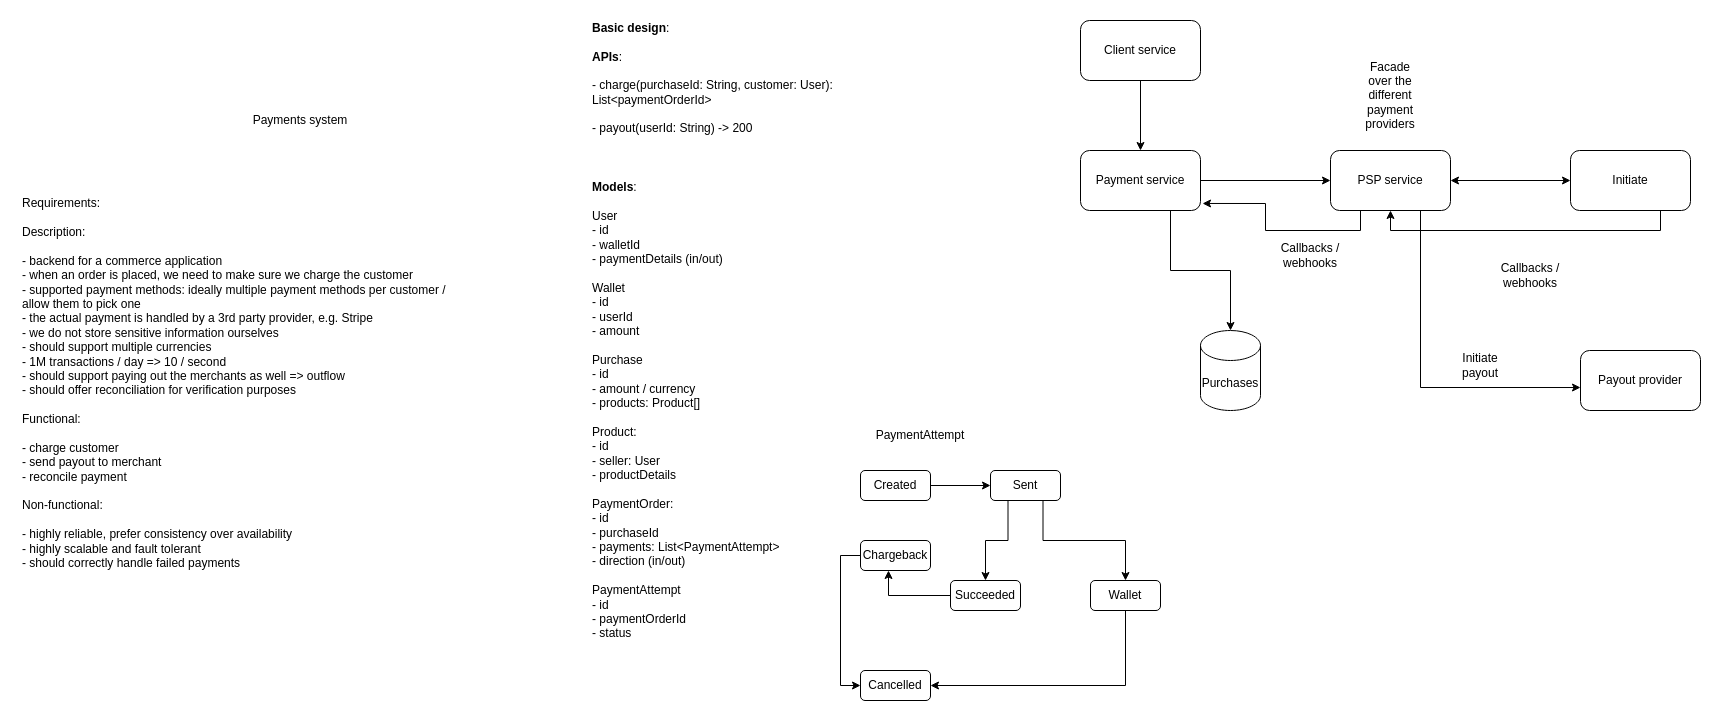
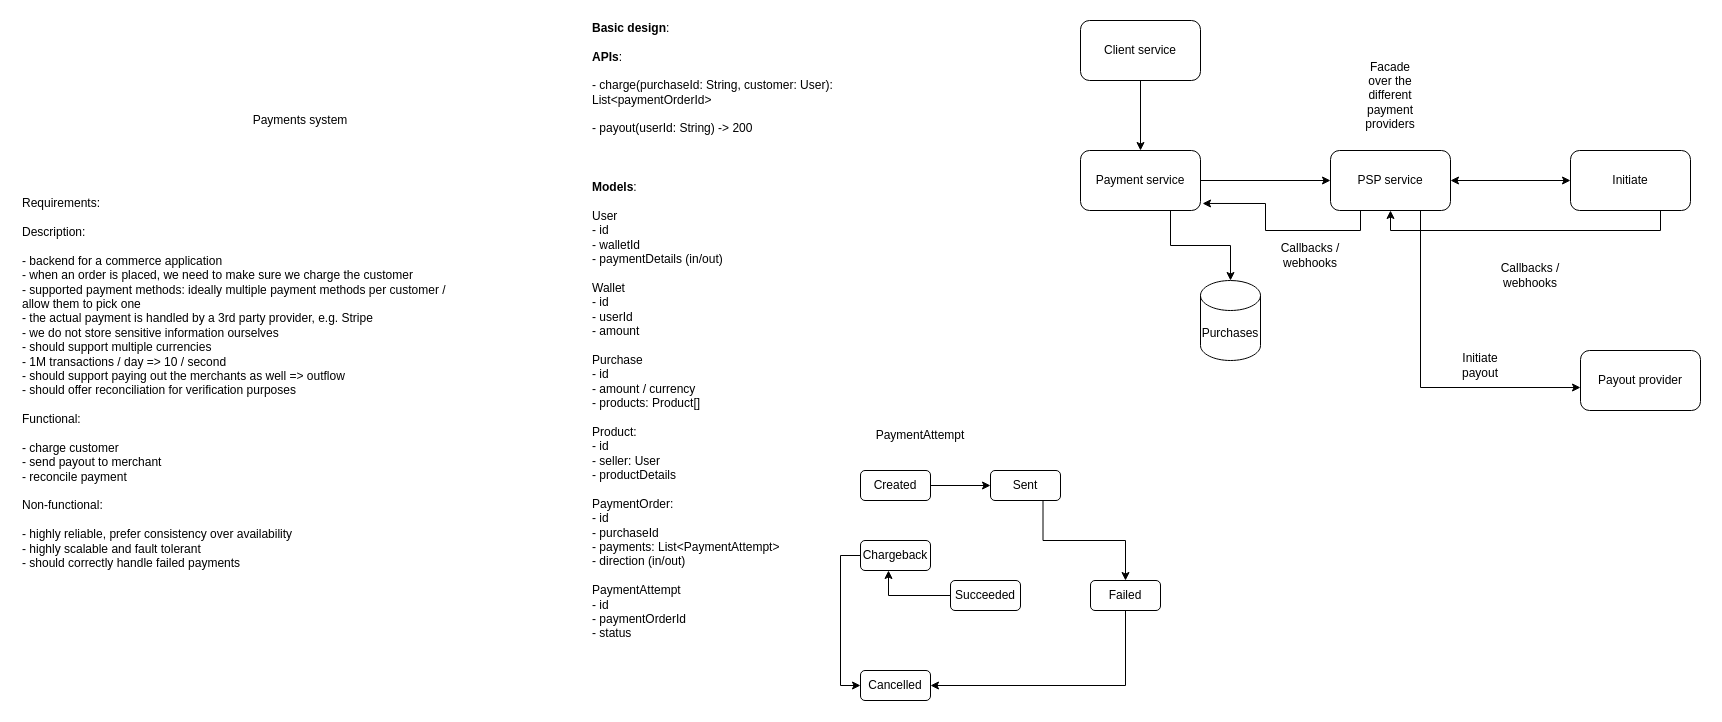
(1231, 371) -> (1231, 321)
(1001, 541) -> none
(1126, 596) -> (1126, 596)
